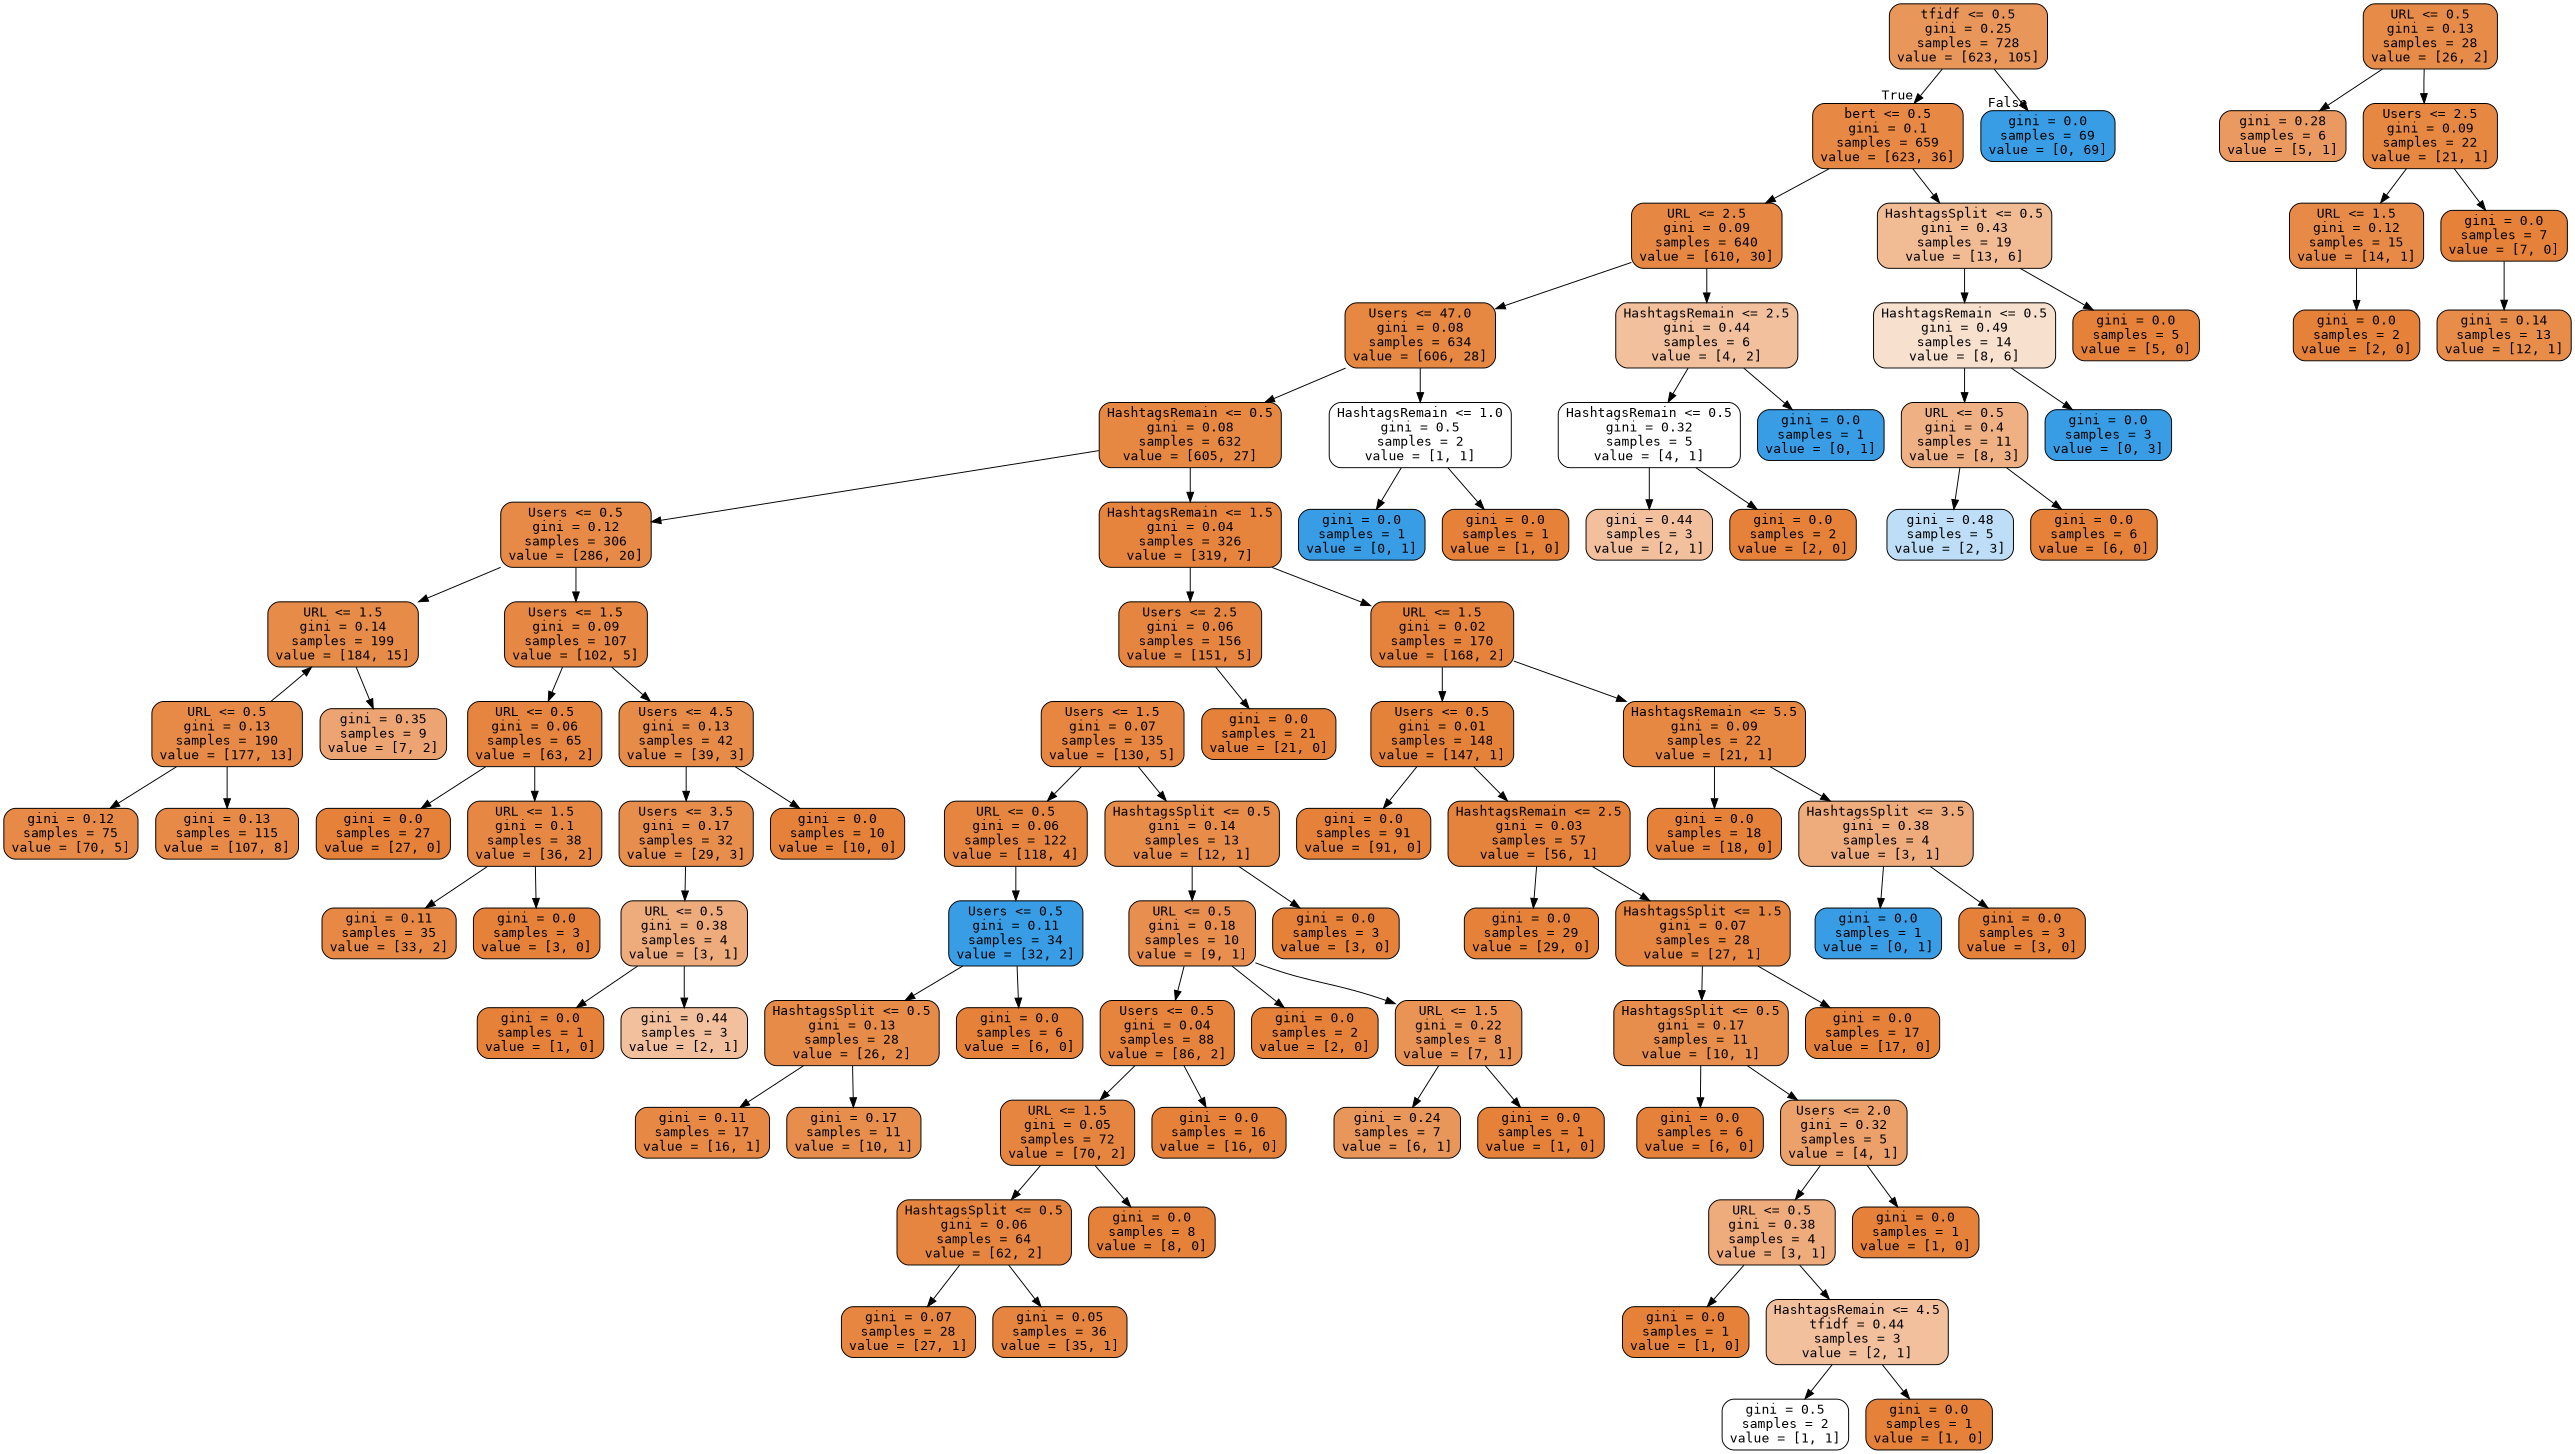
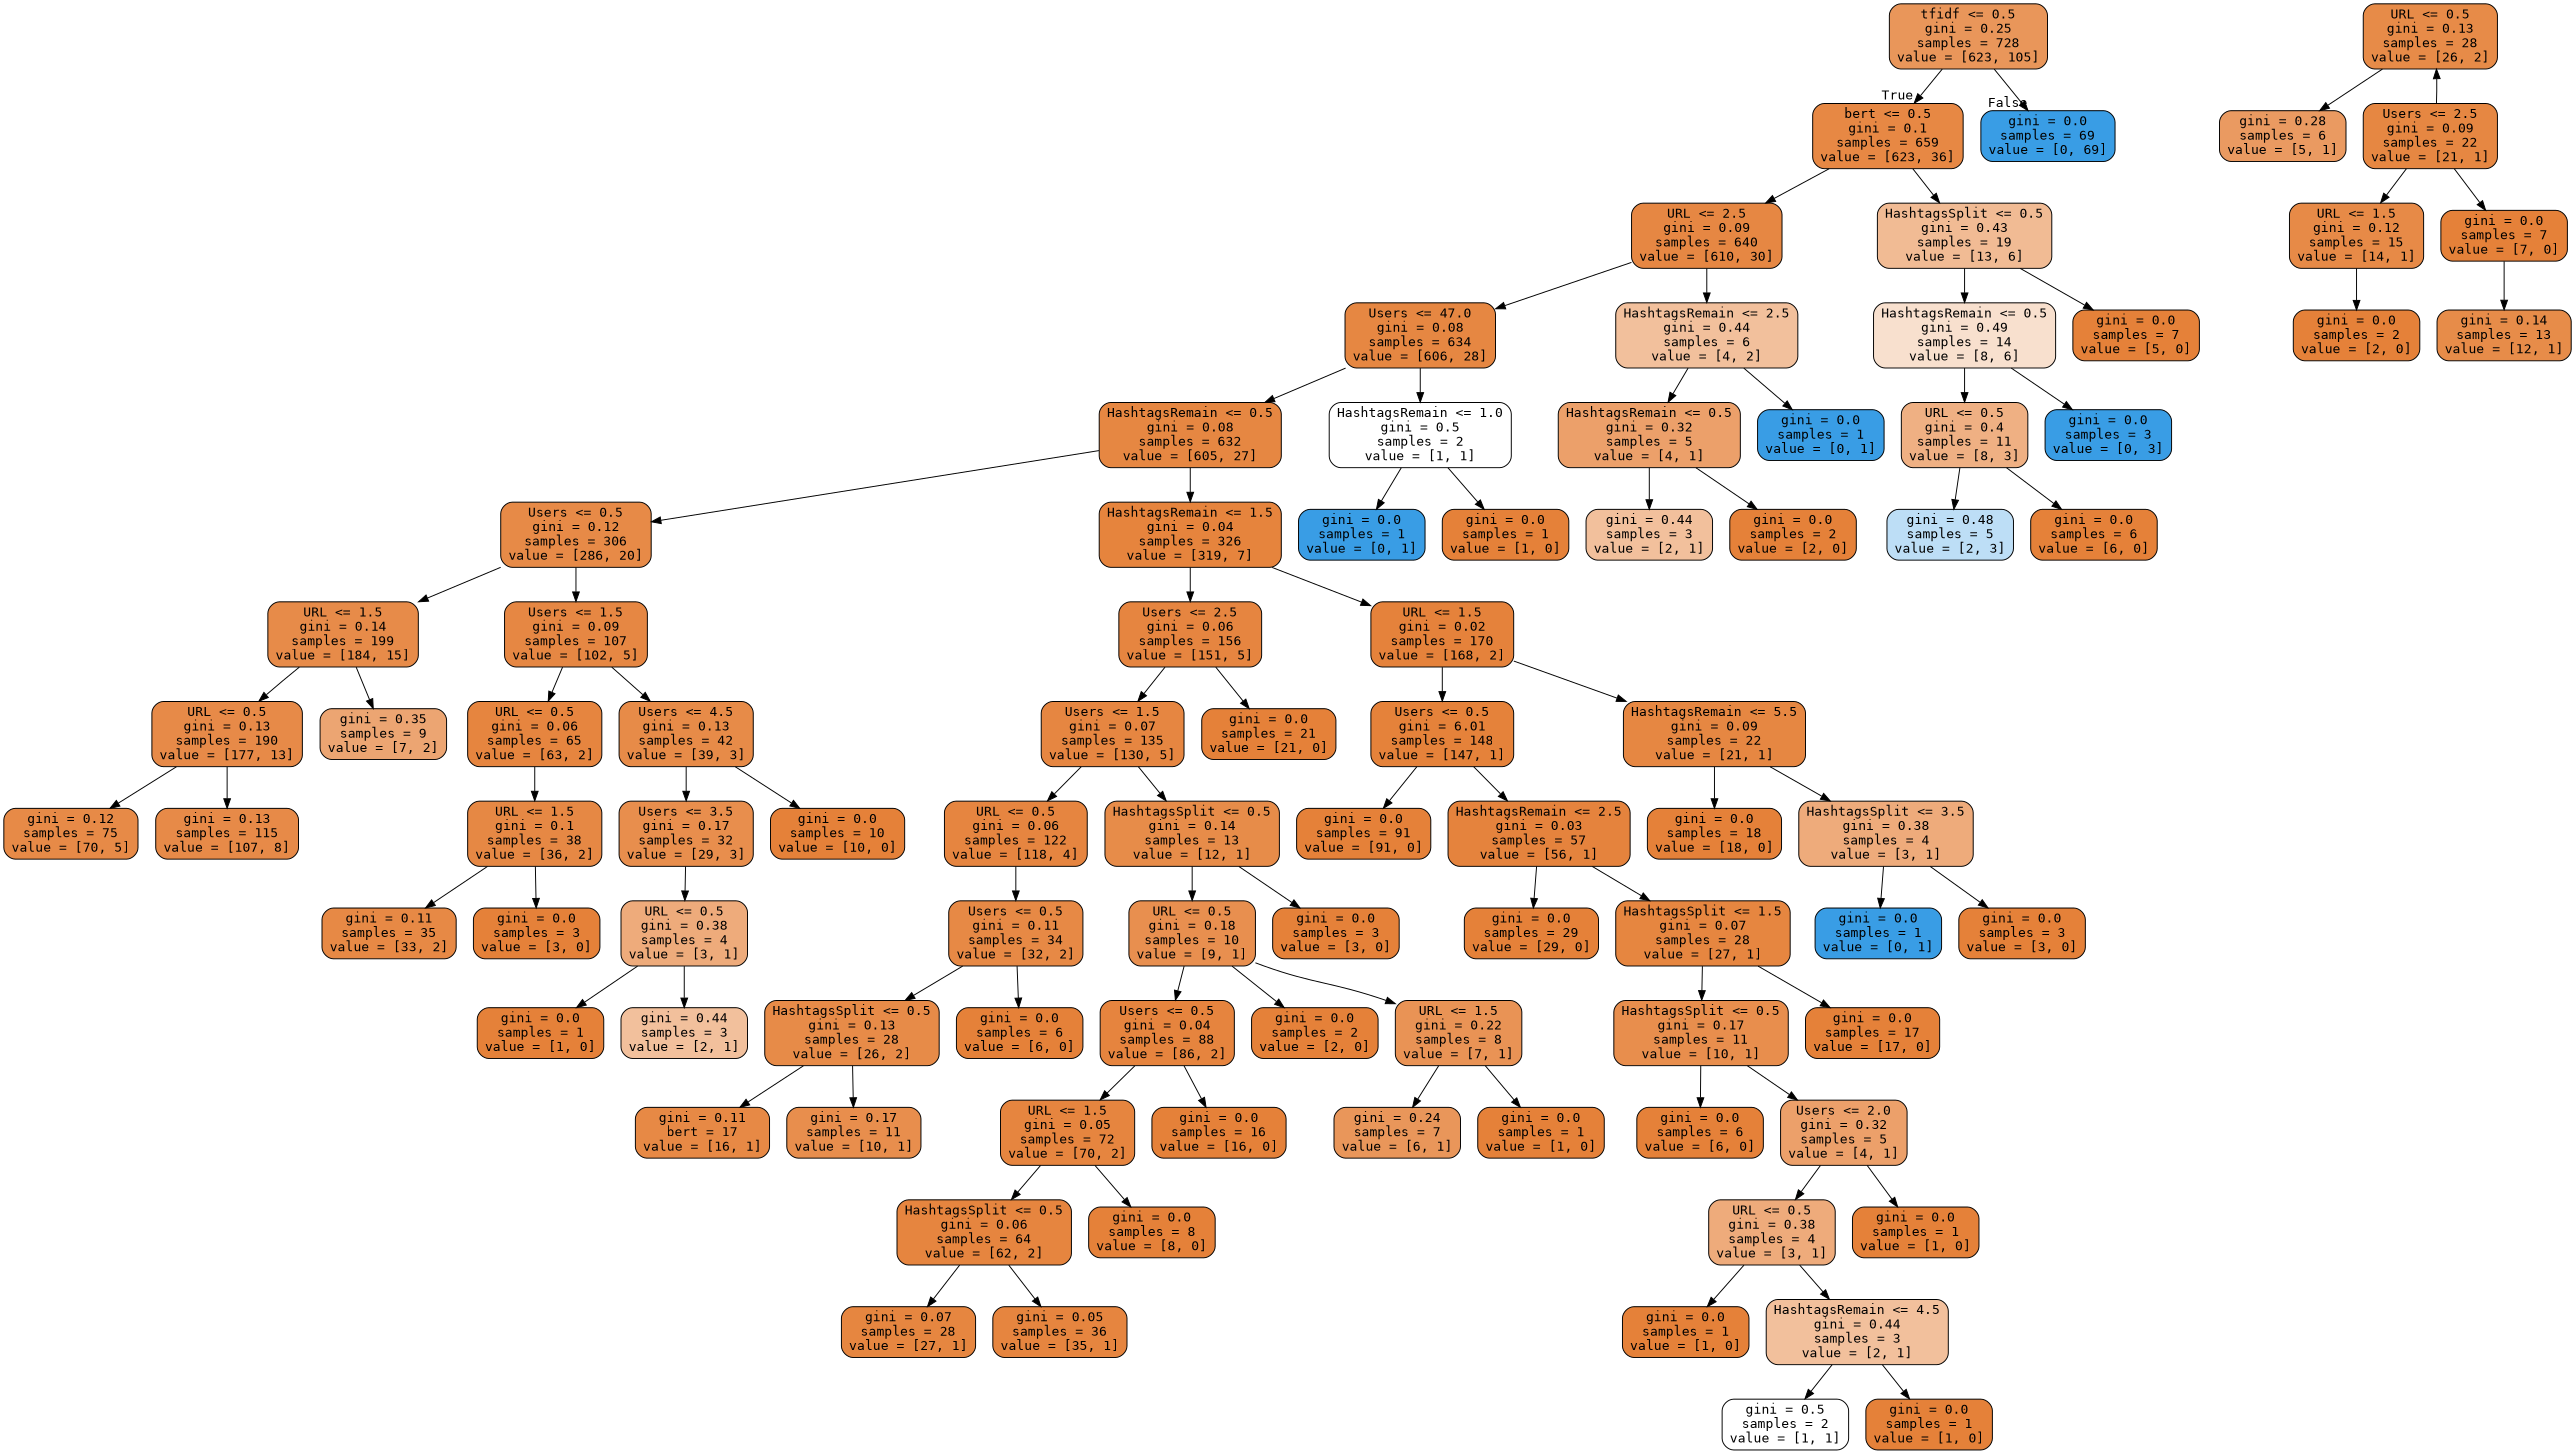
(2424, 81) -> (2437, 91)
(2136, 335) -> (2136, 335)
(1649, 435) -> (1649, 435)
none -> (1155, 680)
(288, 688) -> (283, 681)
(1442, 734) -> (1442, 734)
(383, 834) -> none
(1016, 933) -> (1016, 933)
(702, 1133) -> (702, 1133)
(1857, 1332) -> (1857, 1332)
